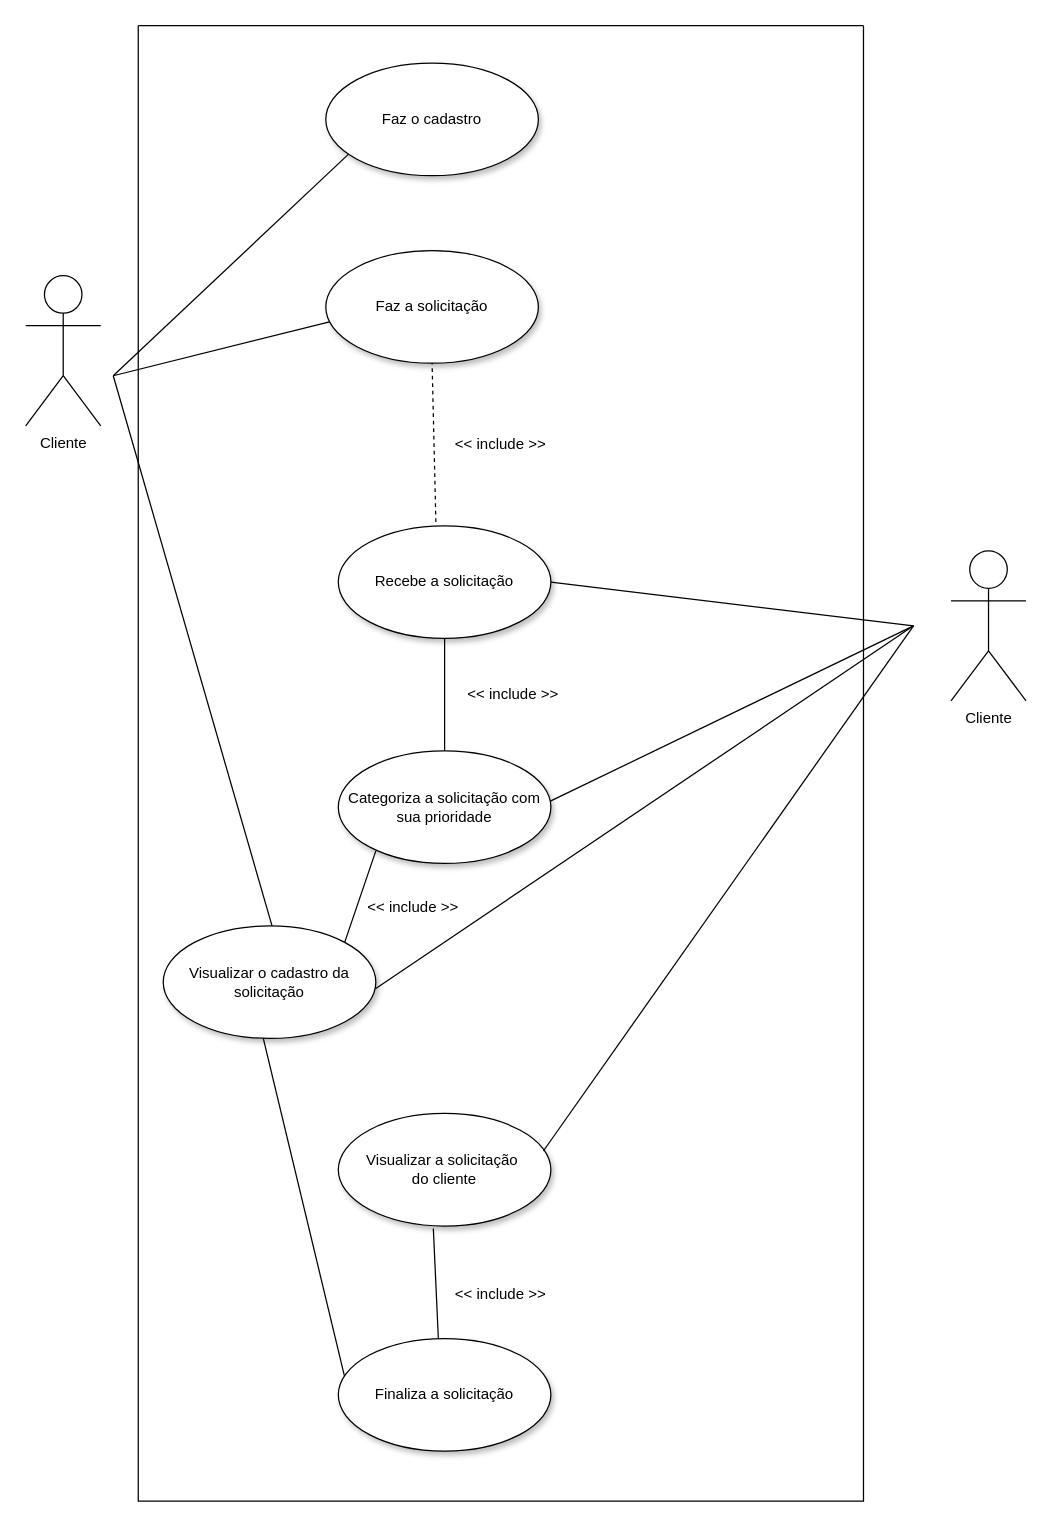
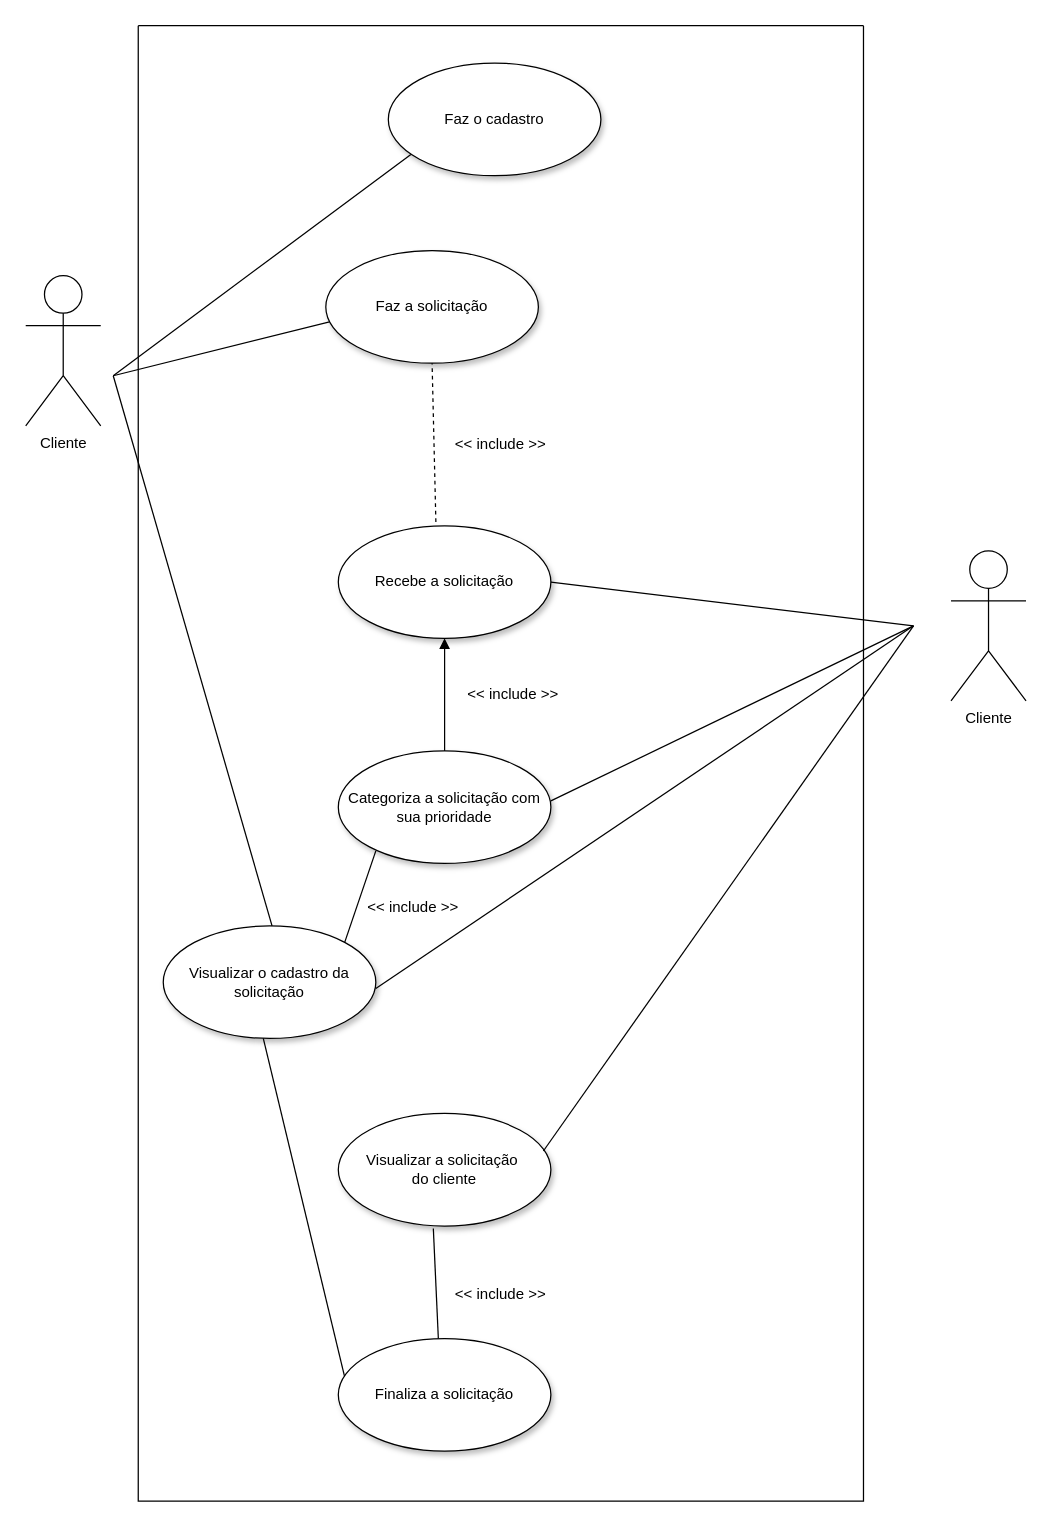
(432, 119) -> (494, 119)
(444, 645) -> (444, 649)
